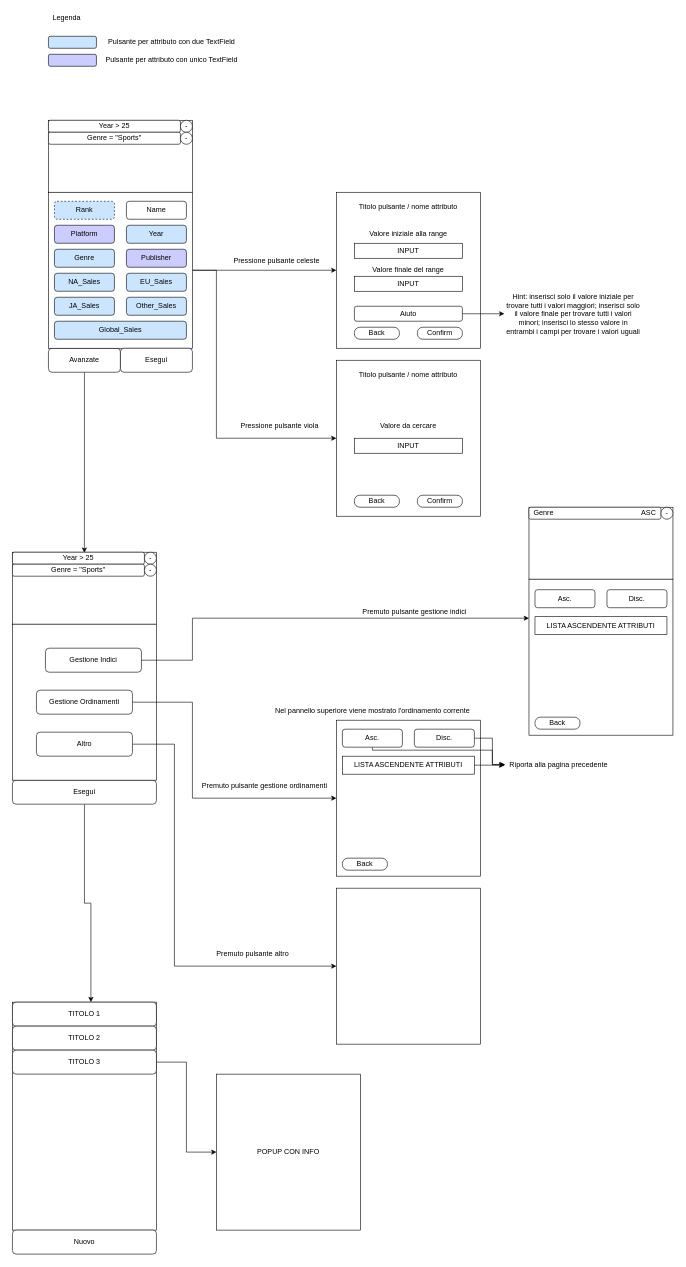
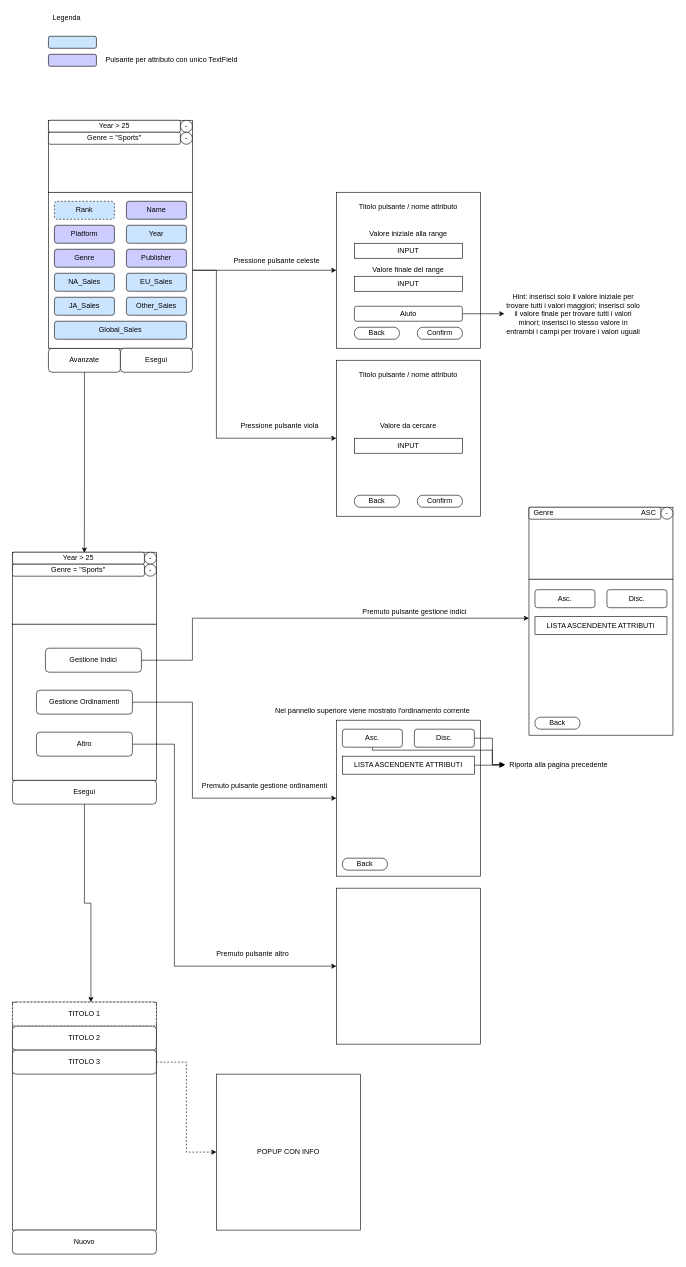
(171, 42) -> none
(156, 210) -> (156, 210)
(84, 258) -> (84, 258)
(84, 1014) -> (84, 1014)
(186, 1104) -> (186, 1104)
